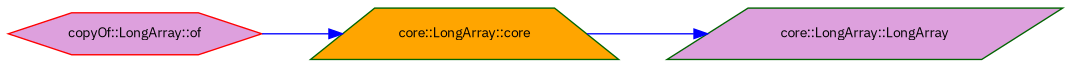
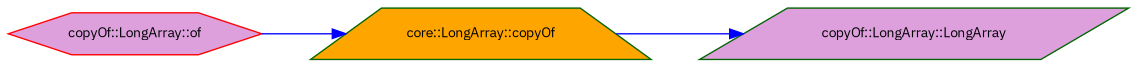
(465, 34) -> (481, 34)
(865, 34) -> (914, 34)
